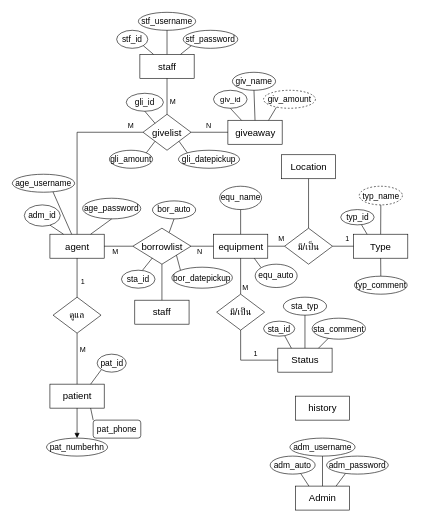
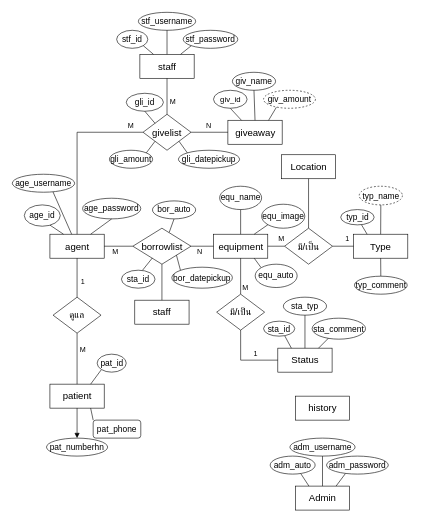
(42, 216) -> (42, 216)
none -> (283, 216)
none -> (261, 230)
